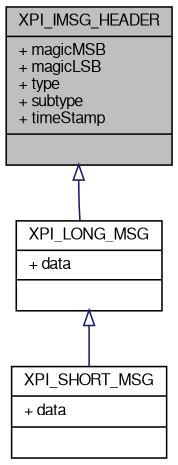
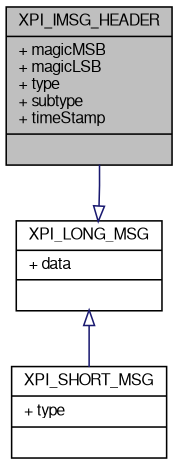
(79, 201) -> (100, 185)
(46, 411) -> (45, 411)
